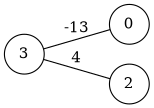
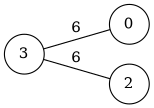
(77, 28) -> (77, 28)
(77, 58) -> (77, 58)
